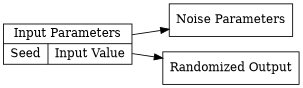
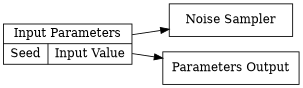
(231, 20) -> (231, 20)
(231, 68) -> (231, 68)
